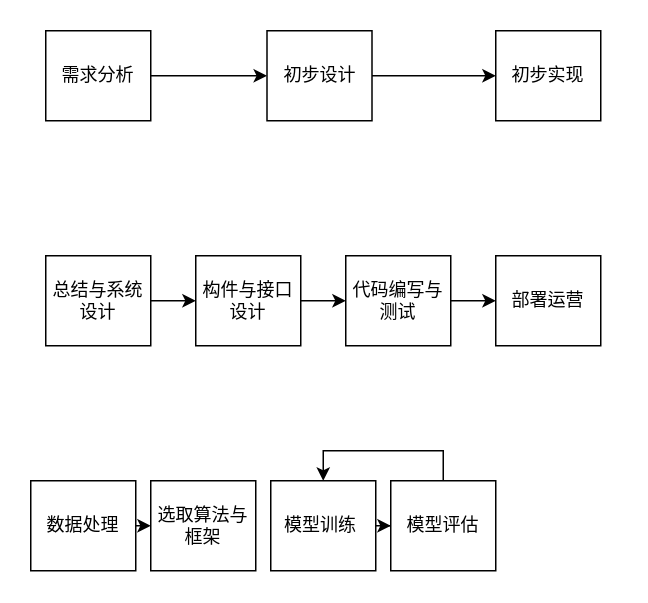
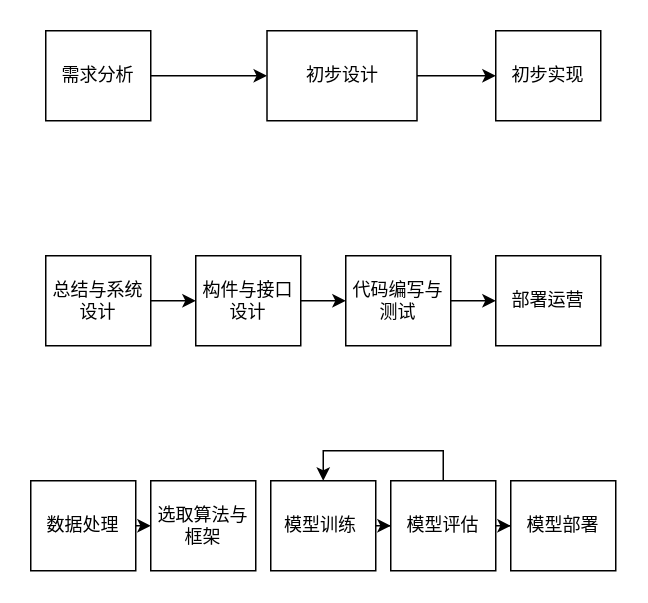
(320, 76) -> (342, 76)
none -> (504, 526)
none -> (563, 526)
